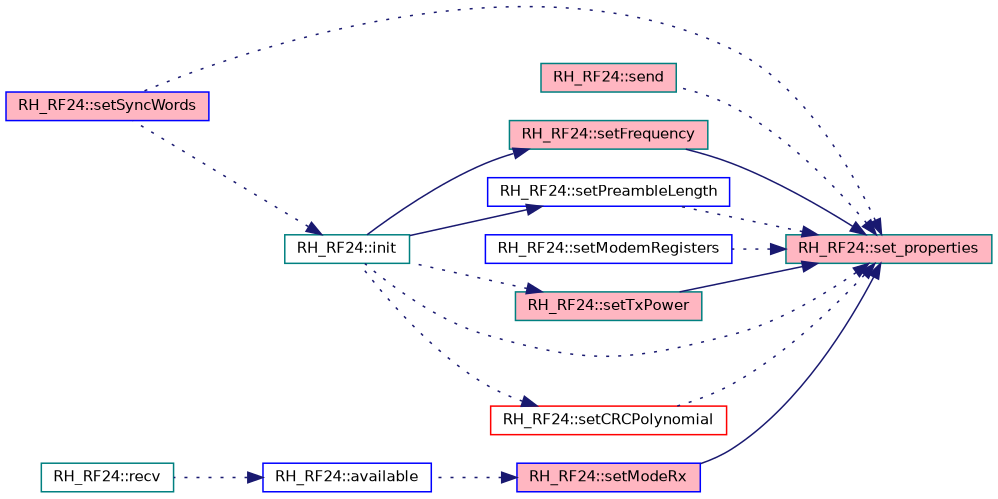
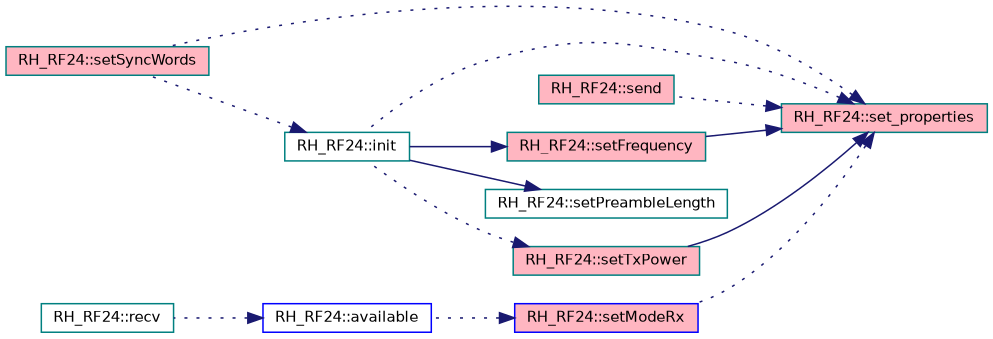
(107, 106) -> (107, 61)
(609, 192) -> (606, 204)
(741, 219) -> none
(609, 249) -> none
(802, 385) -> (792, 238)
(609, 420) -> none
